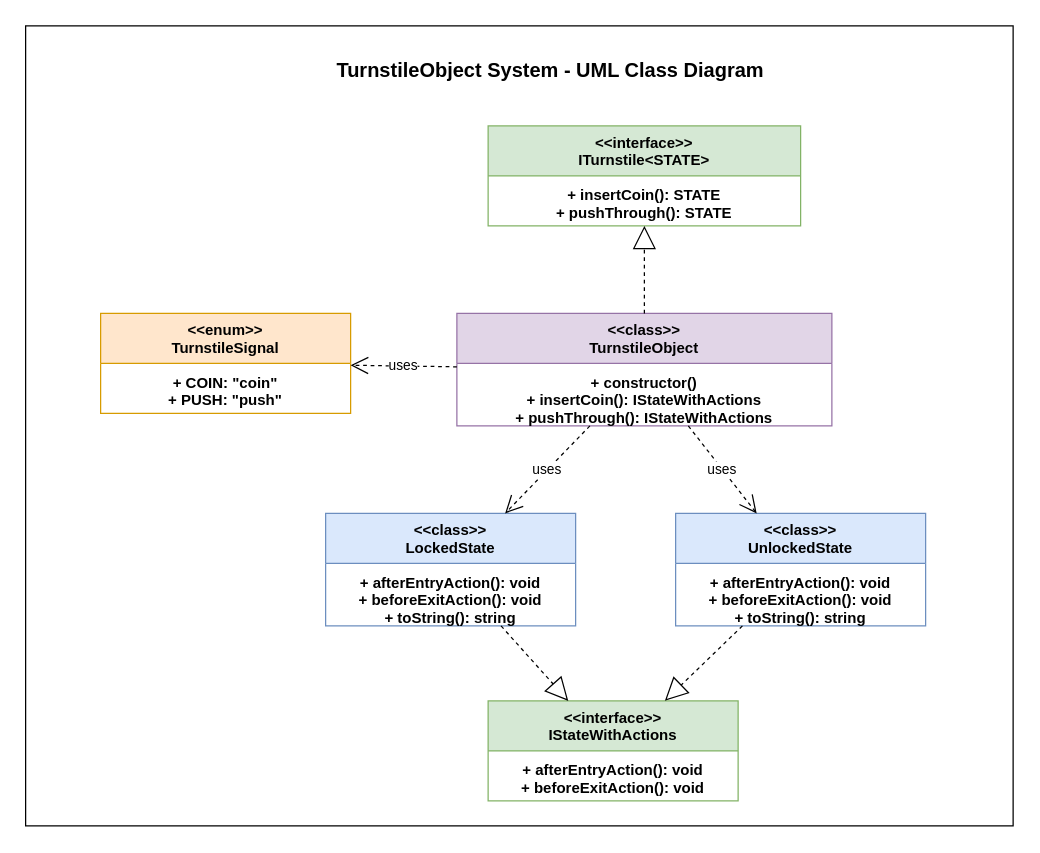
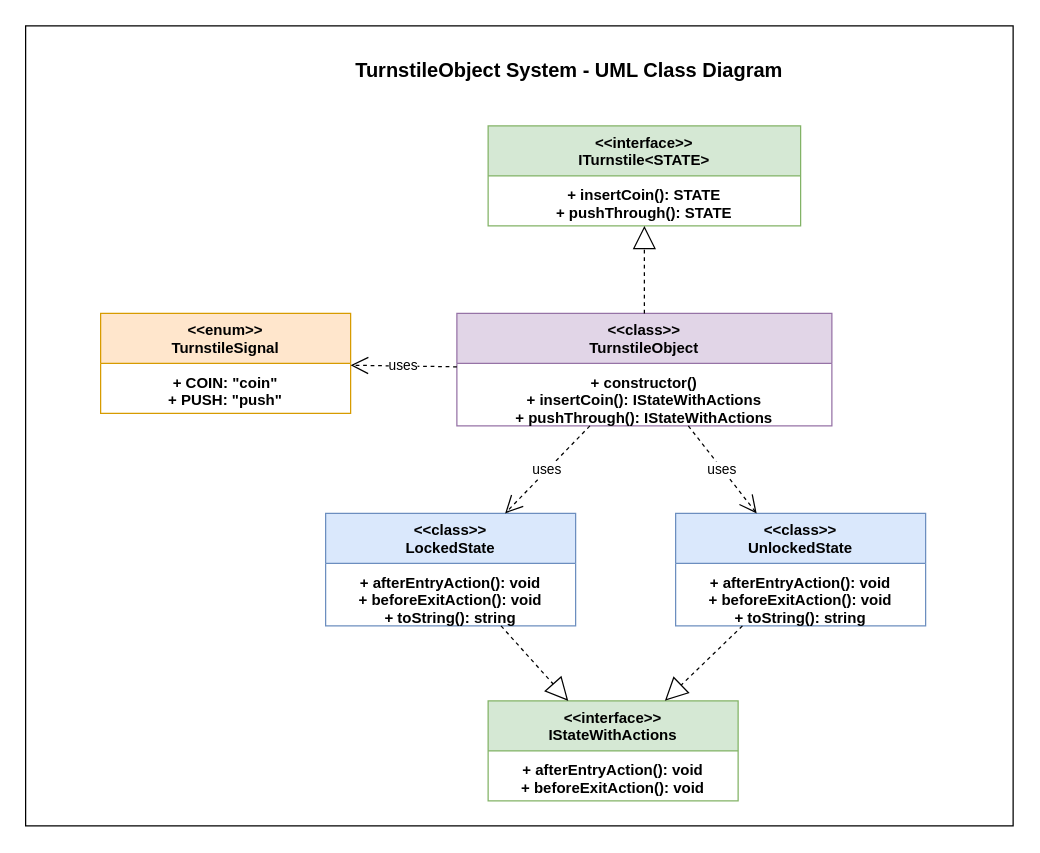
(551, 69) -> (569, 69)
